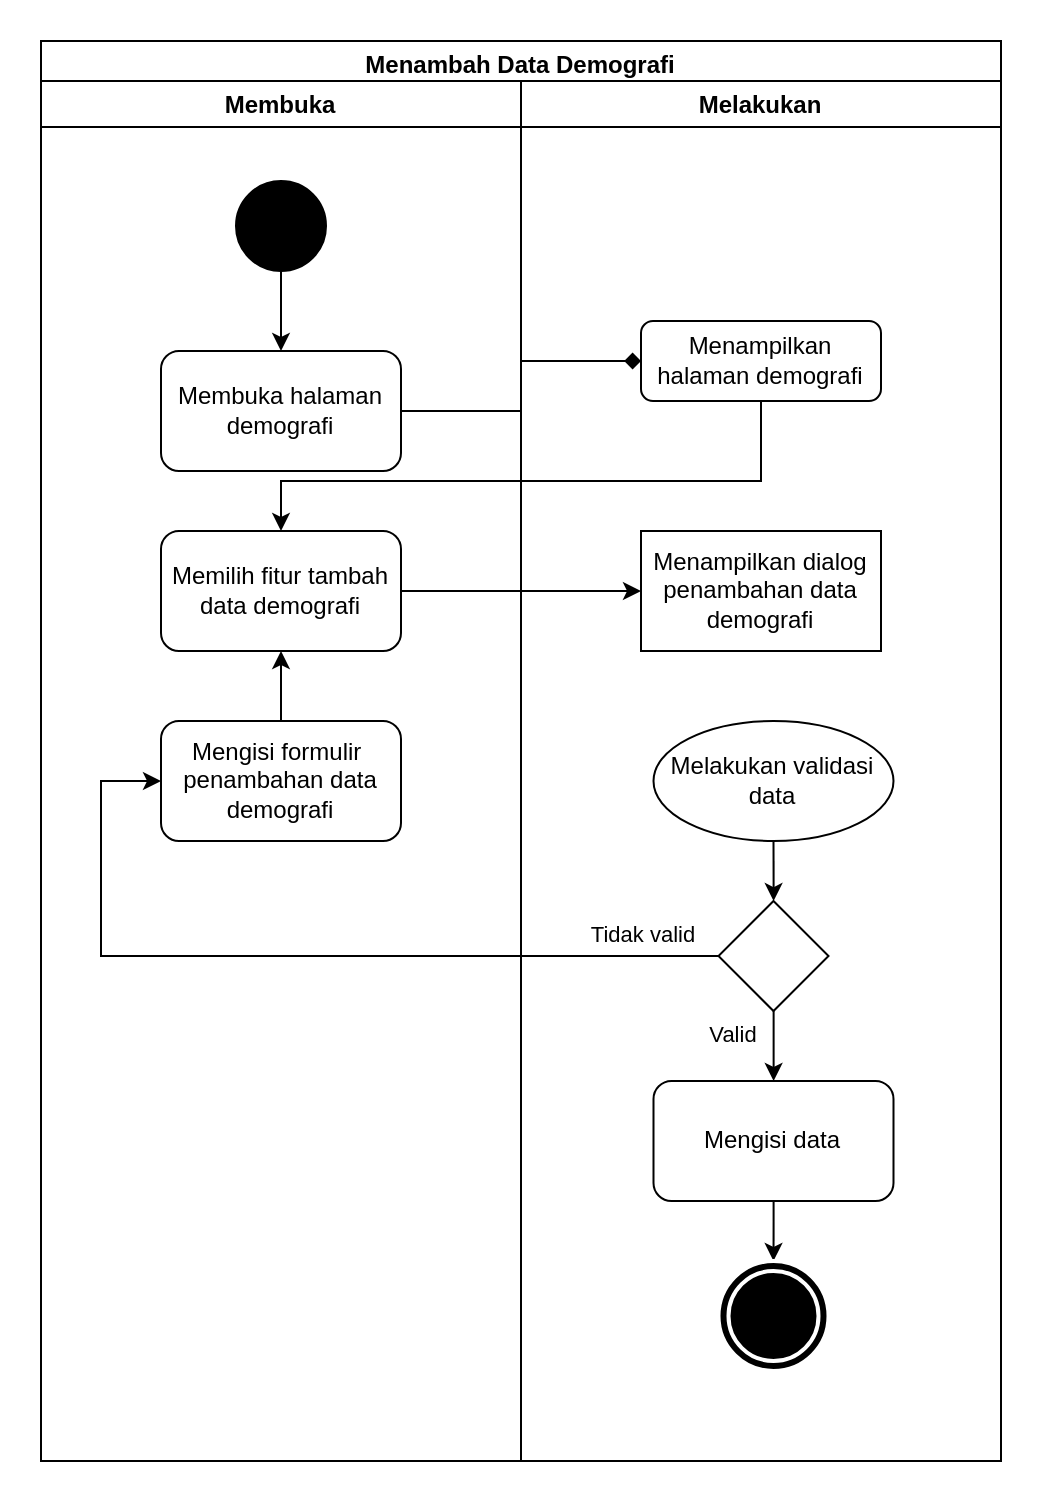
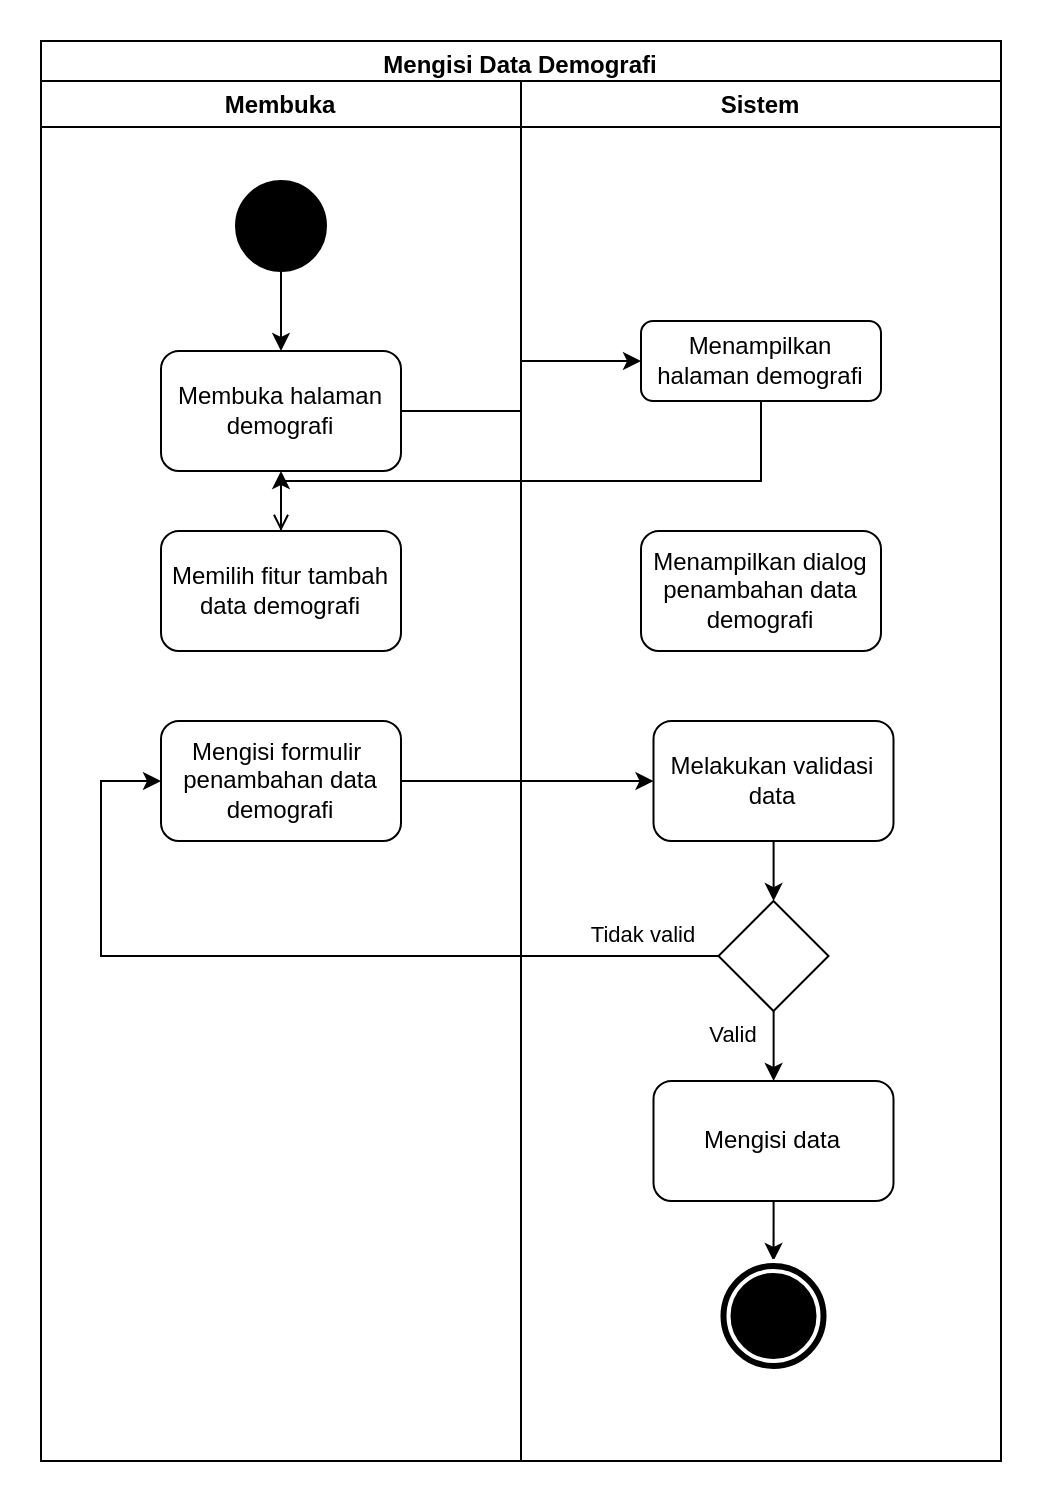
(520, 65) -> (520, 65)
(760, 105) -> (760, 105)
(624, 361) -> (625, 361)
(284, 481) -> (284, 481)
(459, 591) -> (281, 529)
(761, 591) -> (761, 591)
(281, 683) -> (459, 781)
(774, 781) -> (774, 781)
